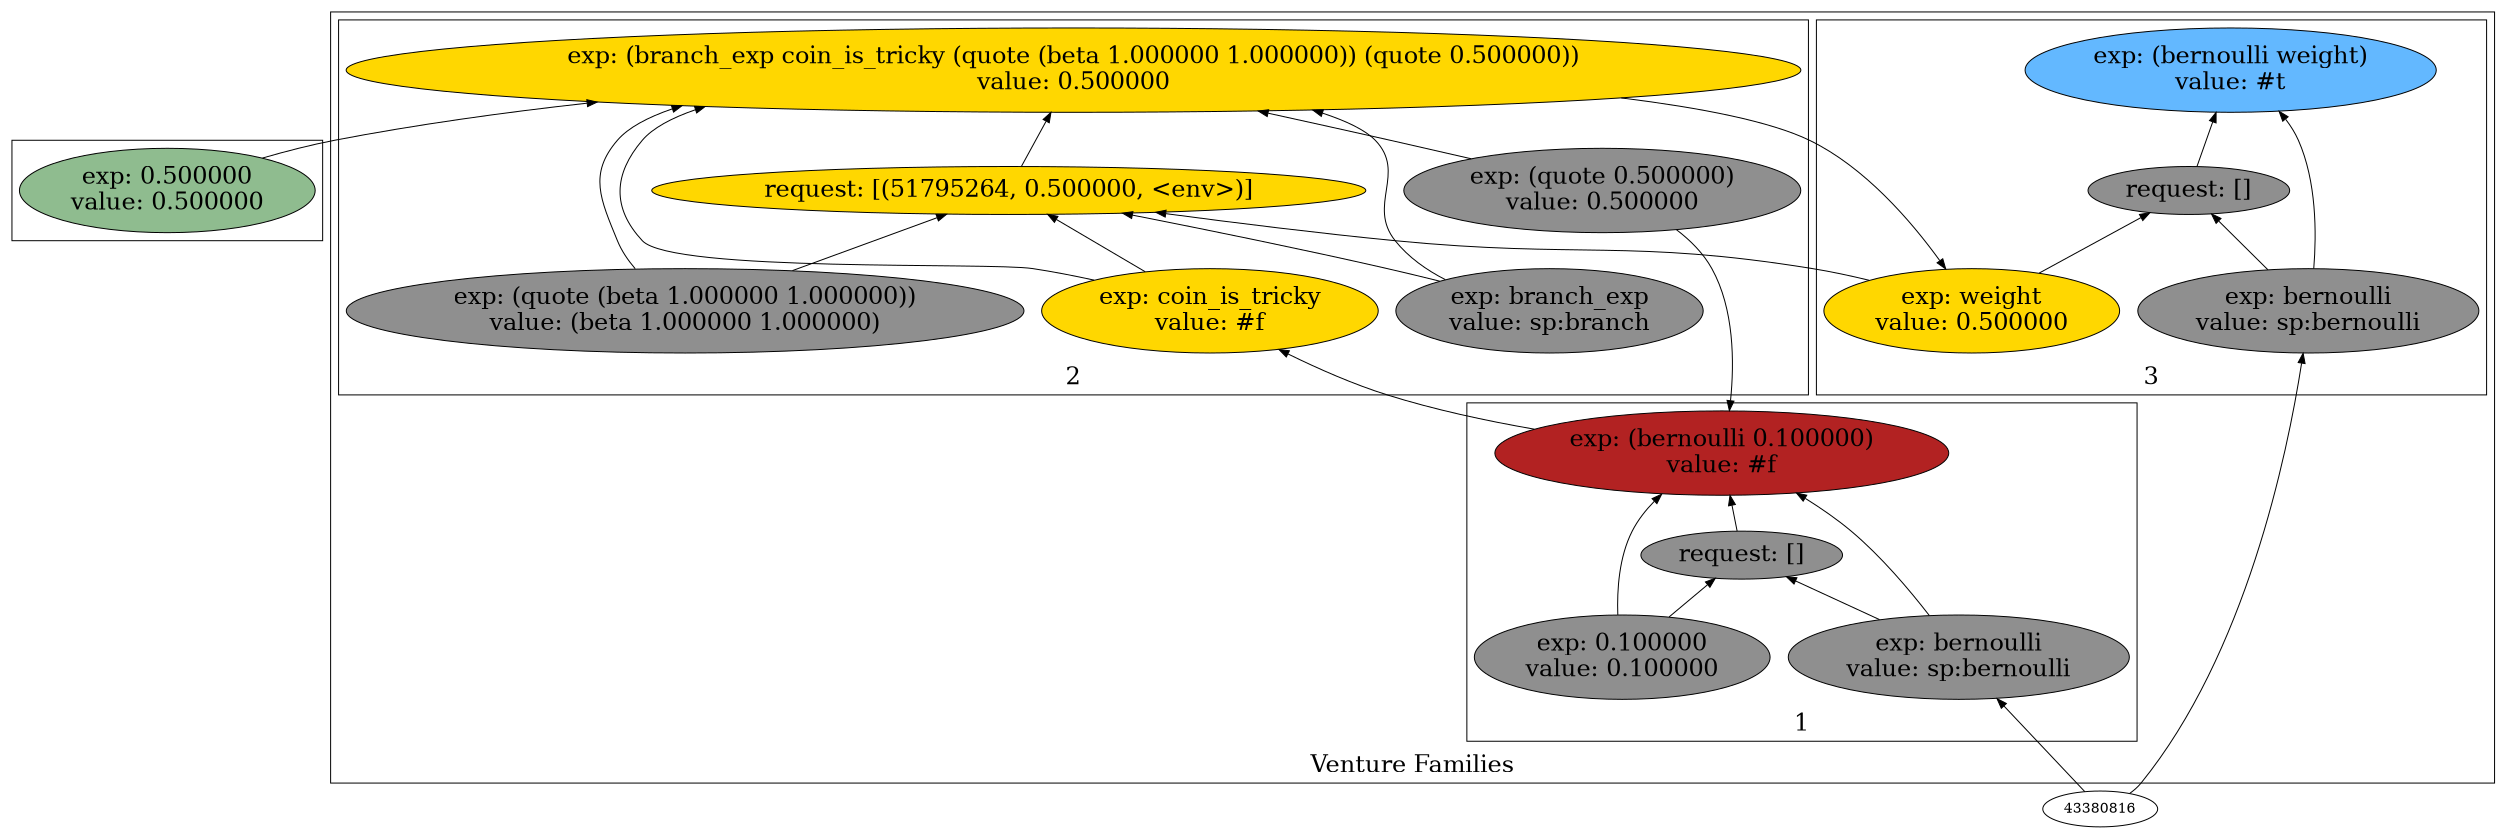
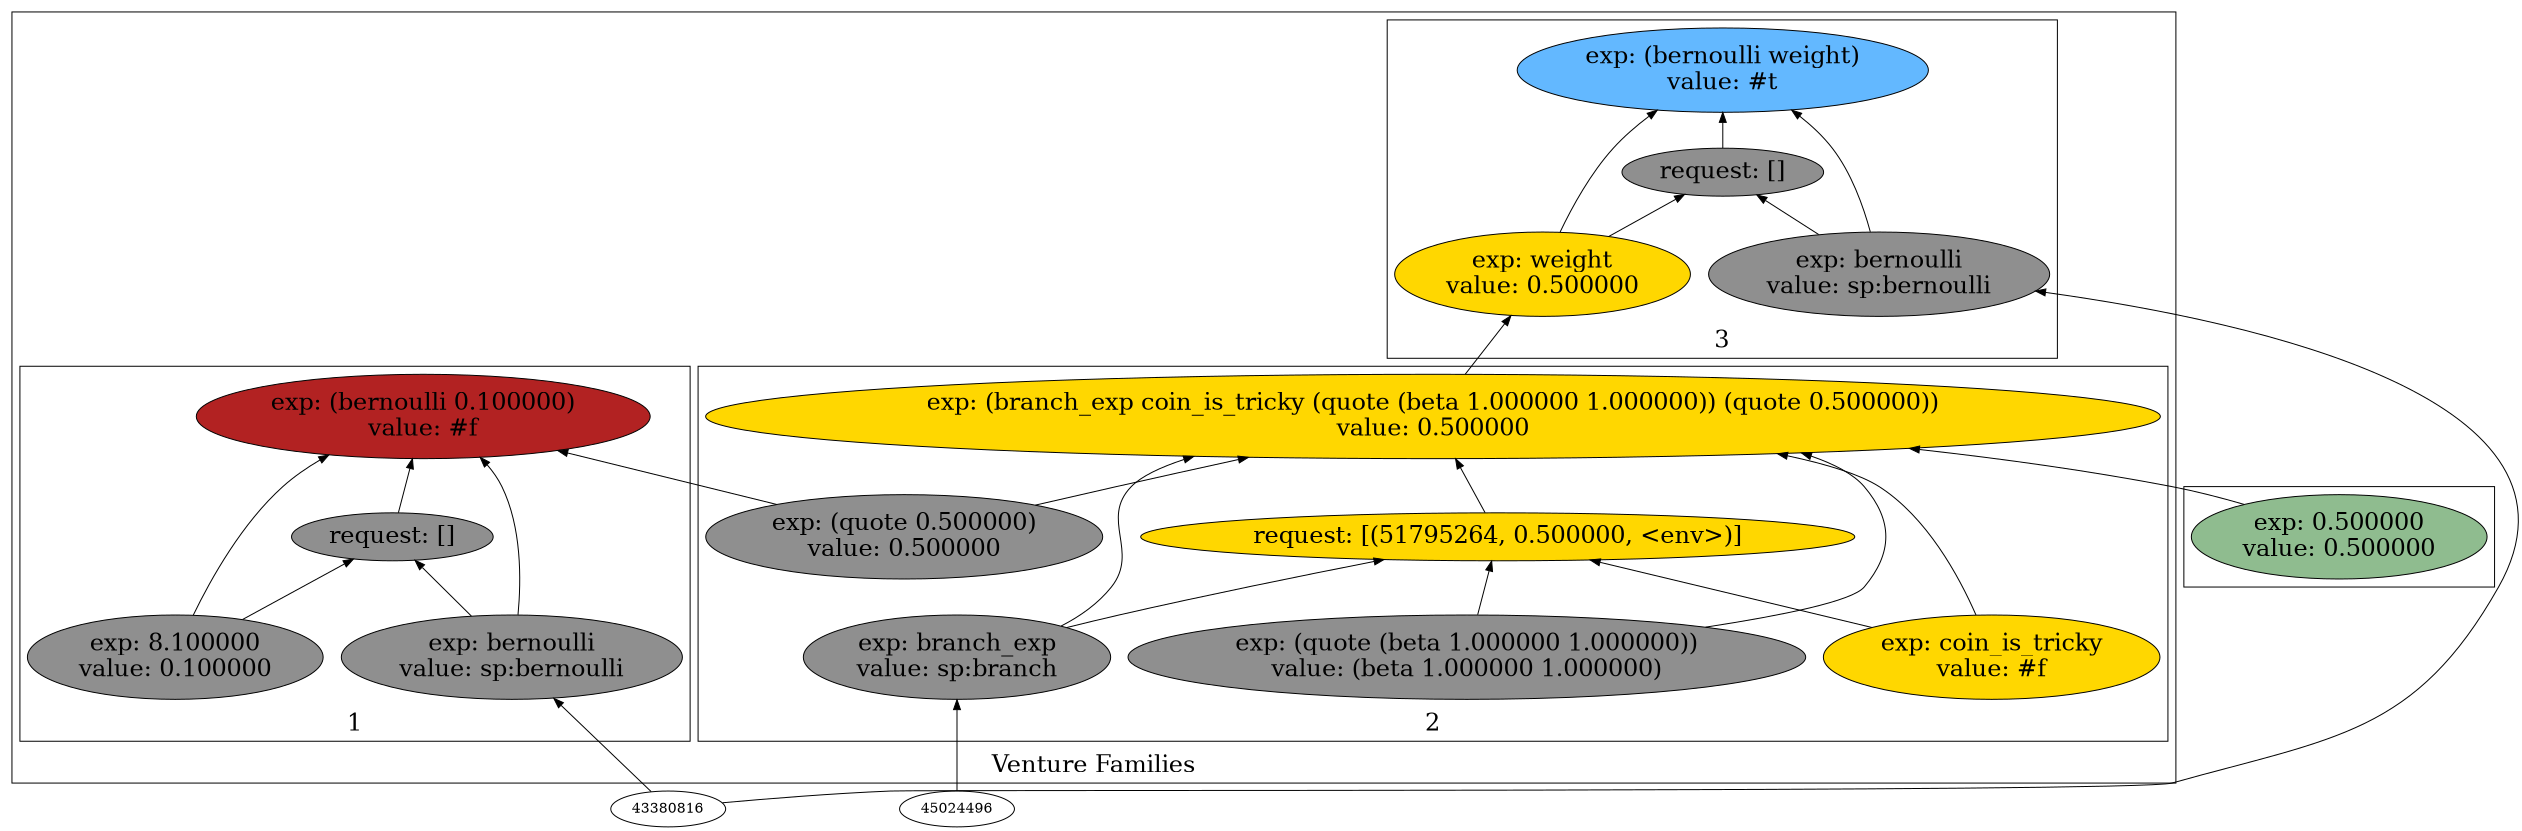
(1518, 249) -> (1597, 168)
(1408, 401) -> none
(1622, 657) -> (175, 657)
none -> (957, 809)
